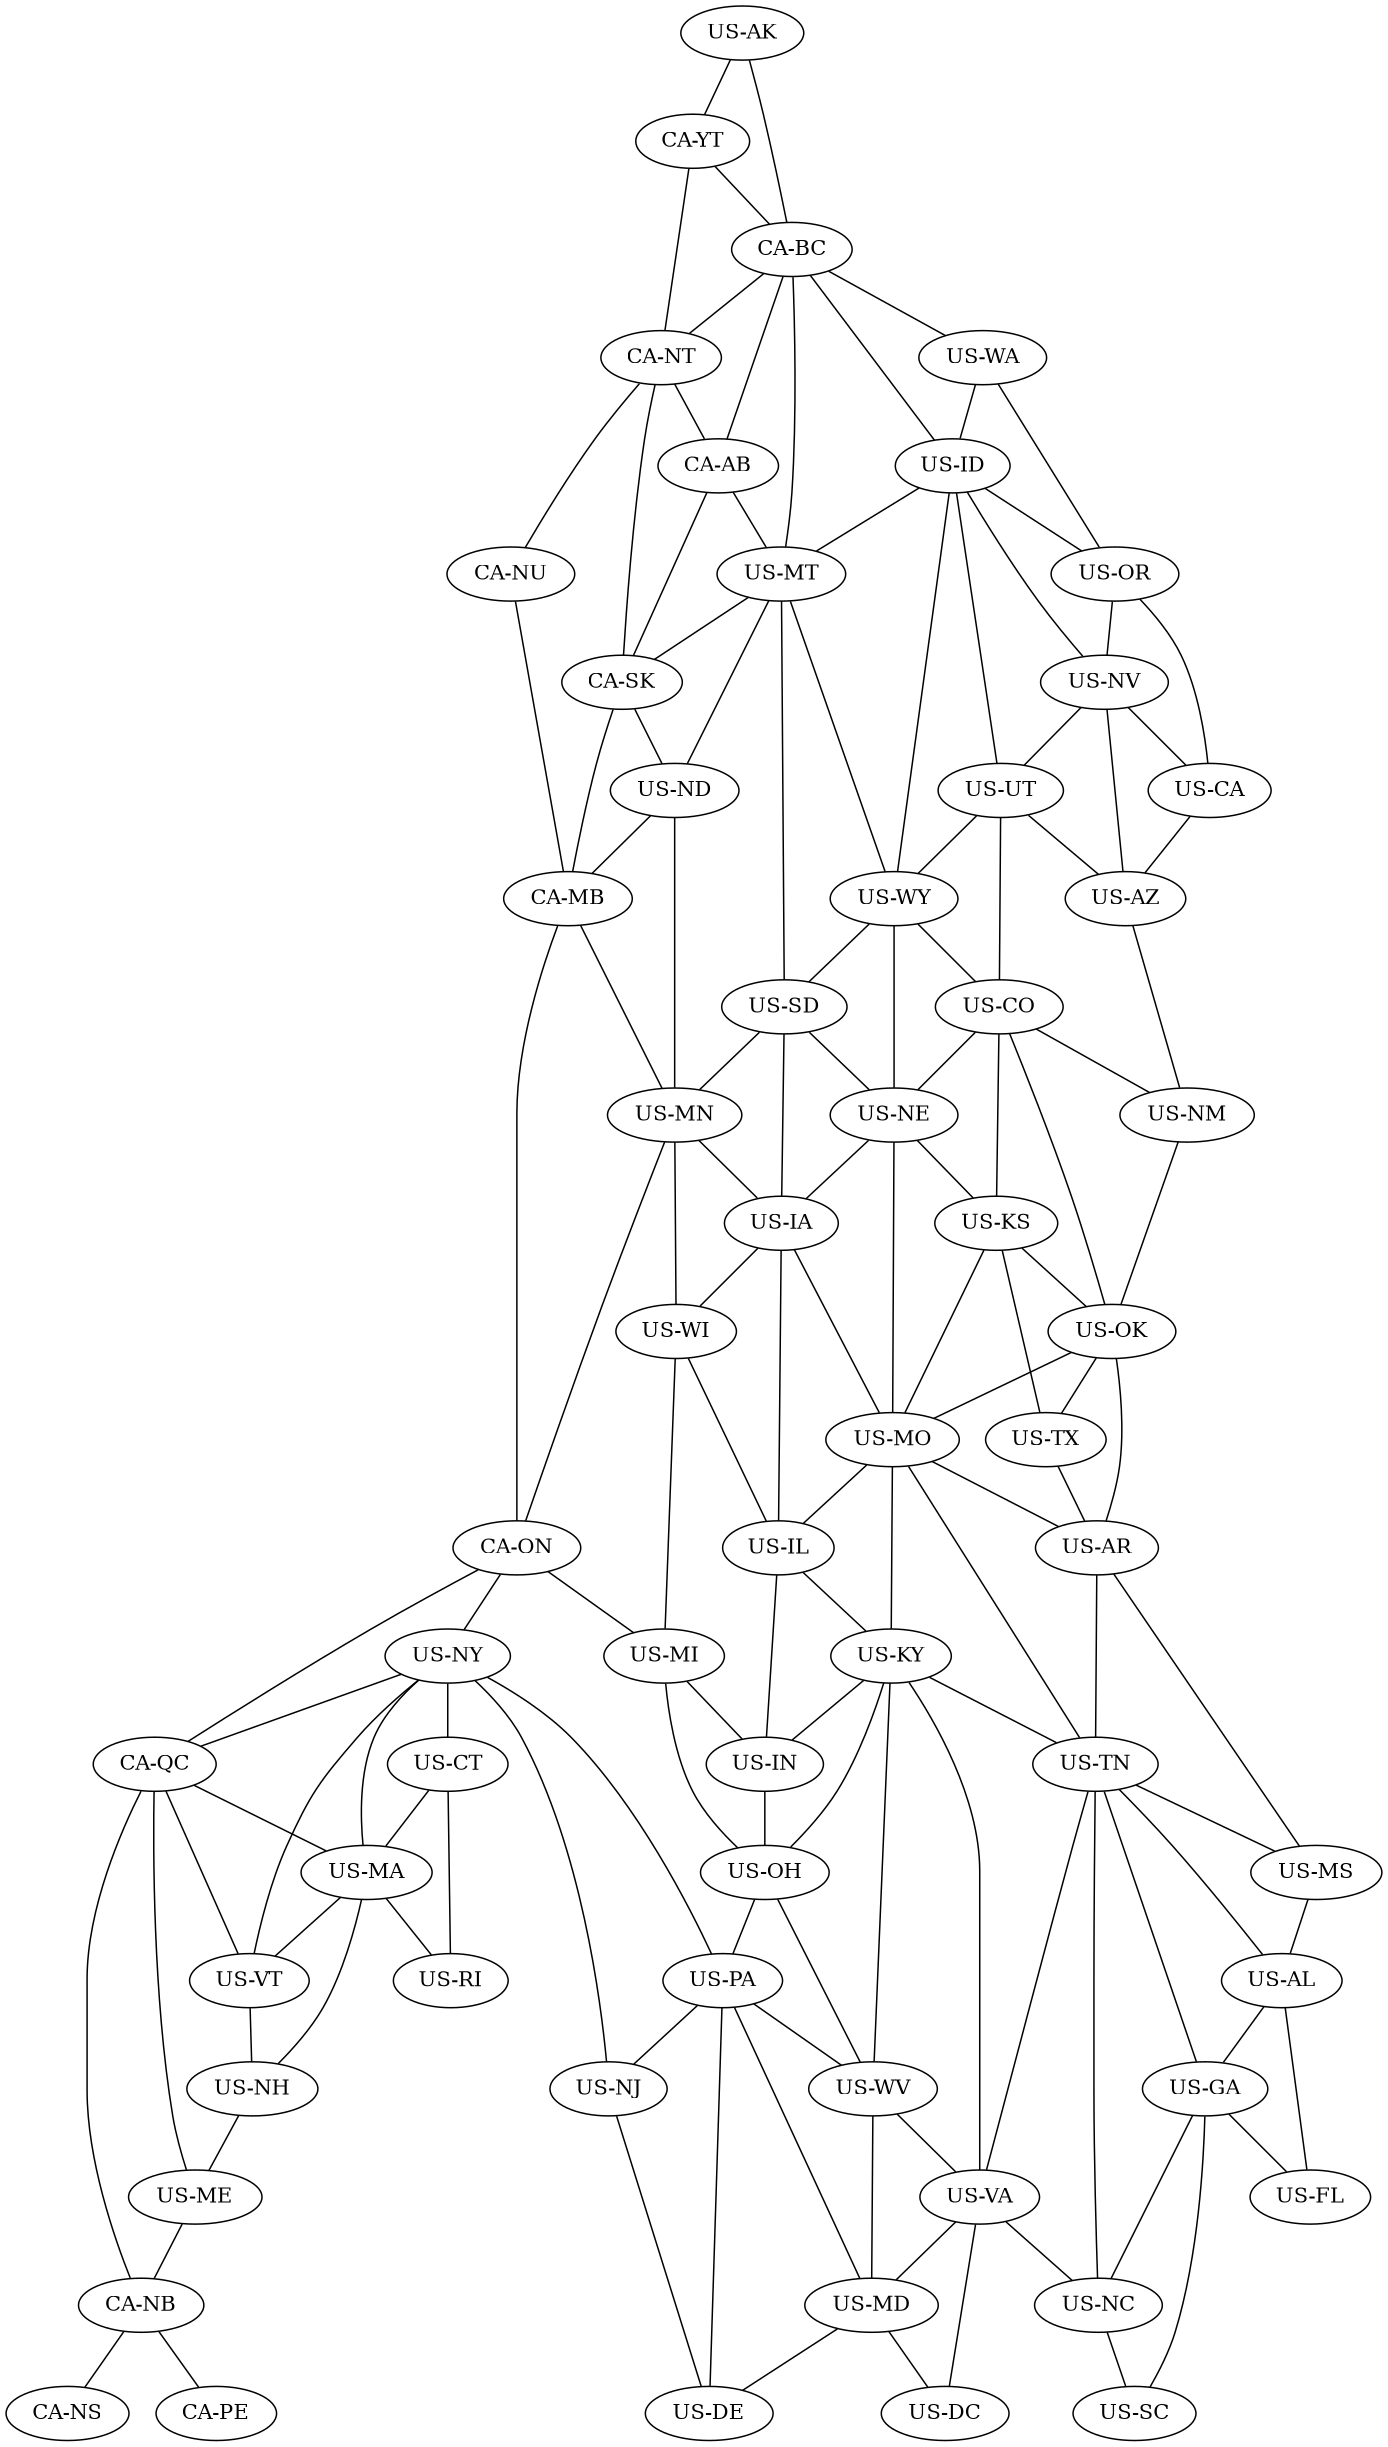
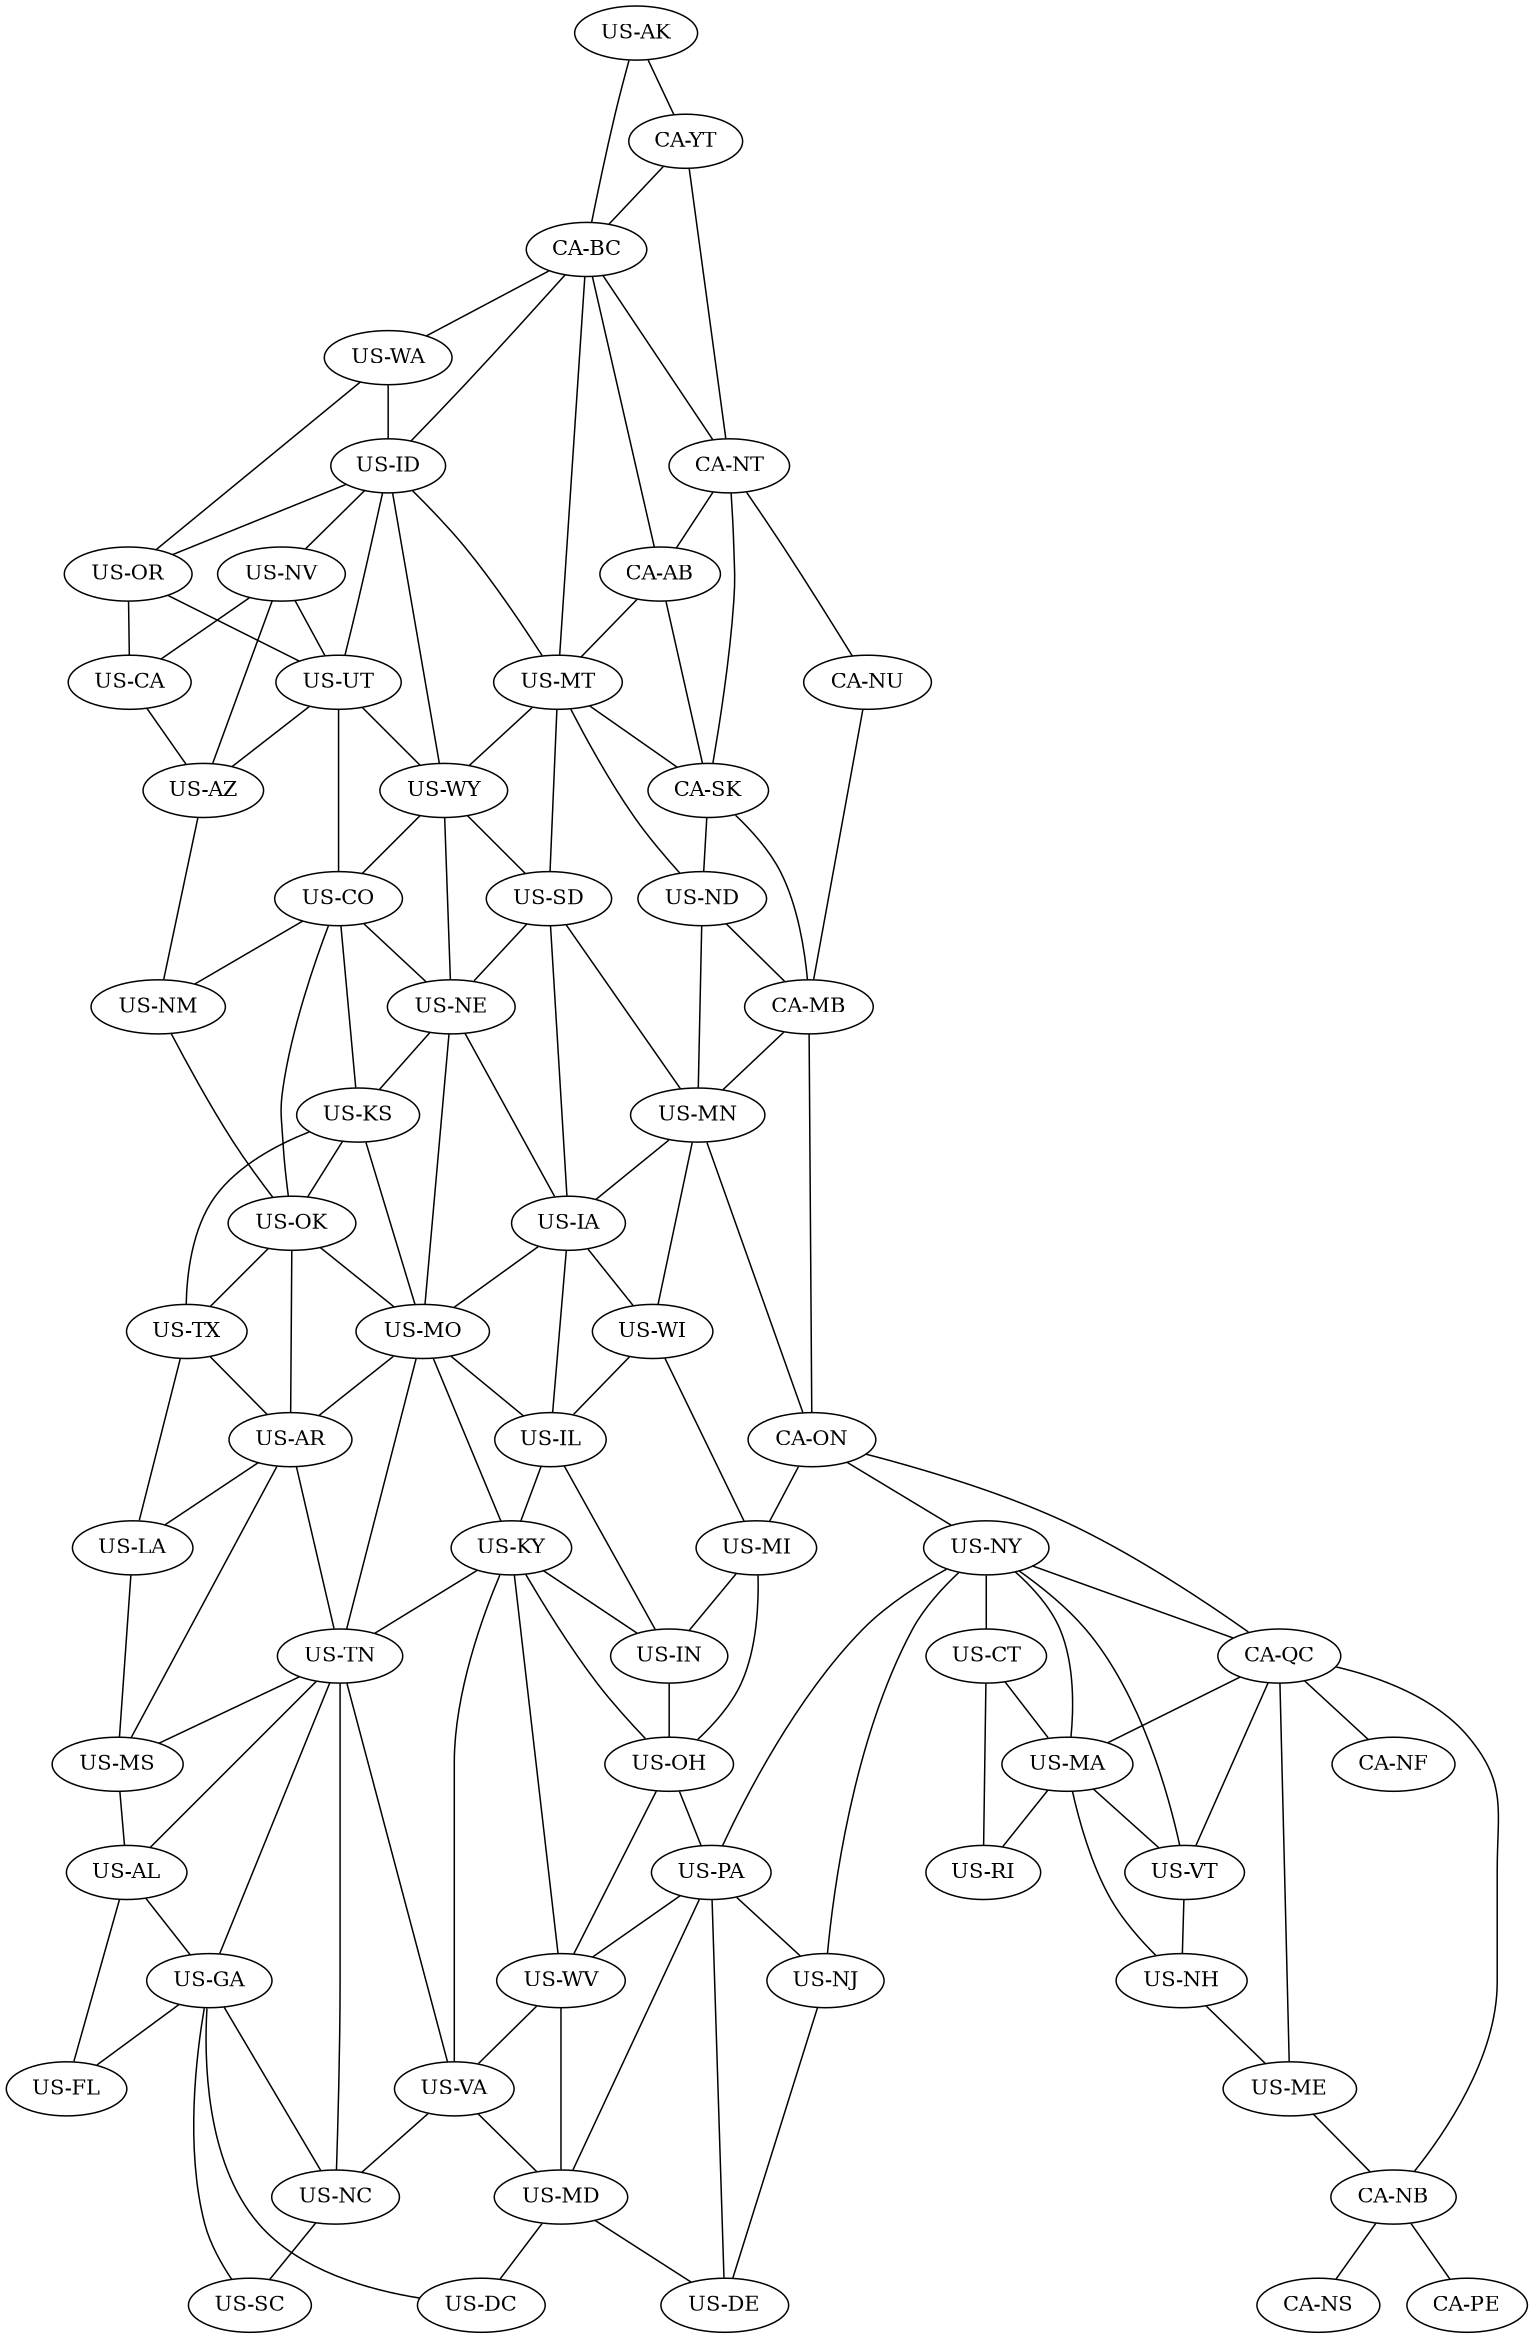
(1110, 628) -> (233, 628)
none -> (133, 1548)
none -> (1394, 1764)
(962, 2305) -> (245, 2205)
